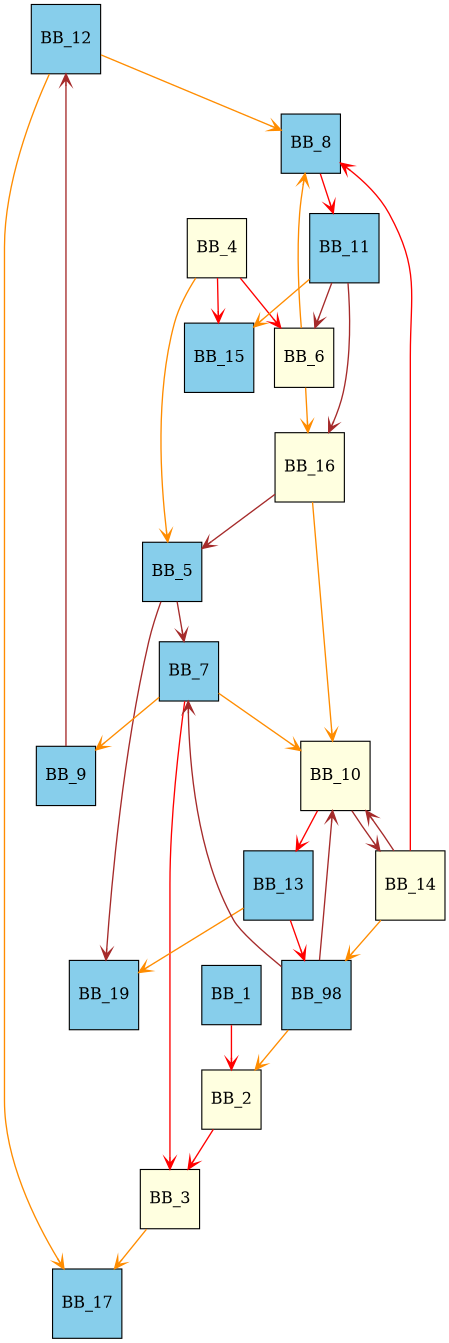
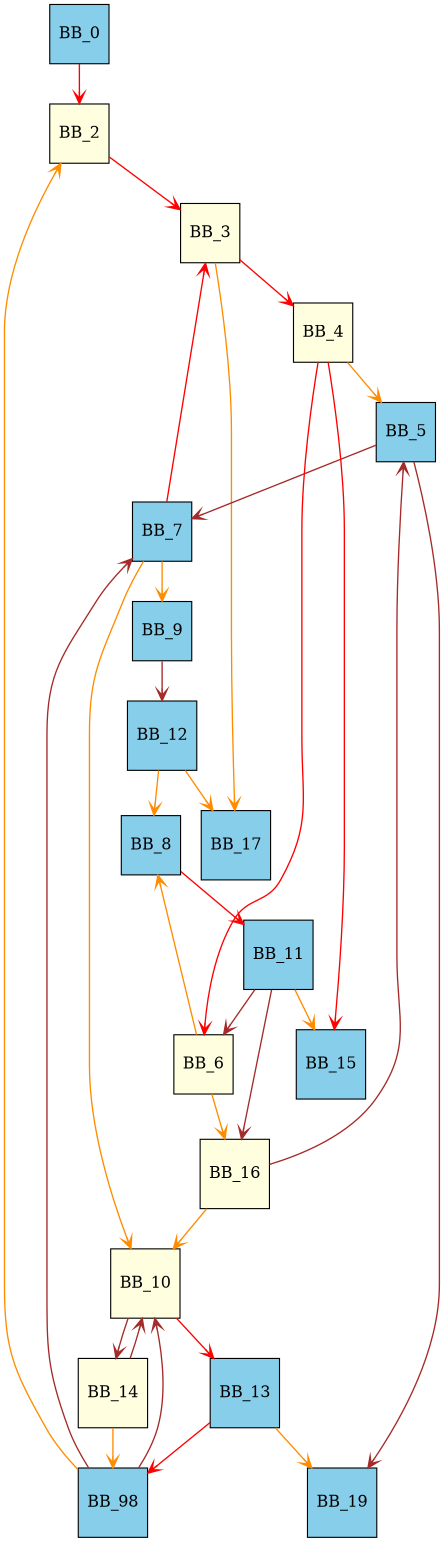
none -> (262, 279)
(410, 500) -> none
(231, 995) -> (79, 34)
